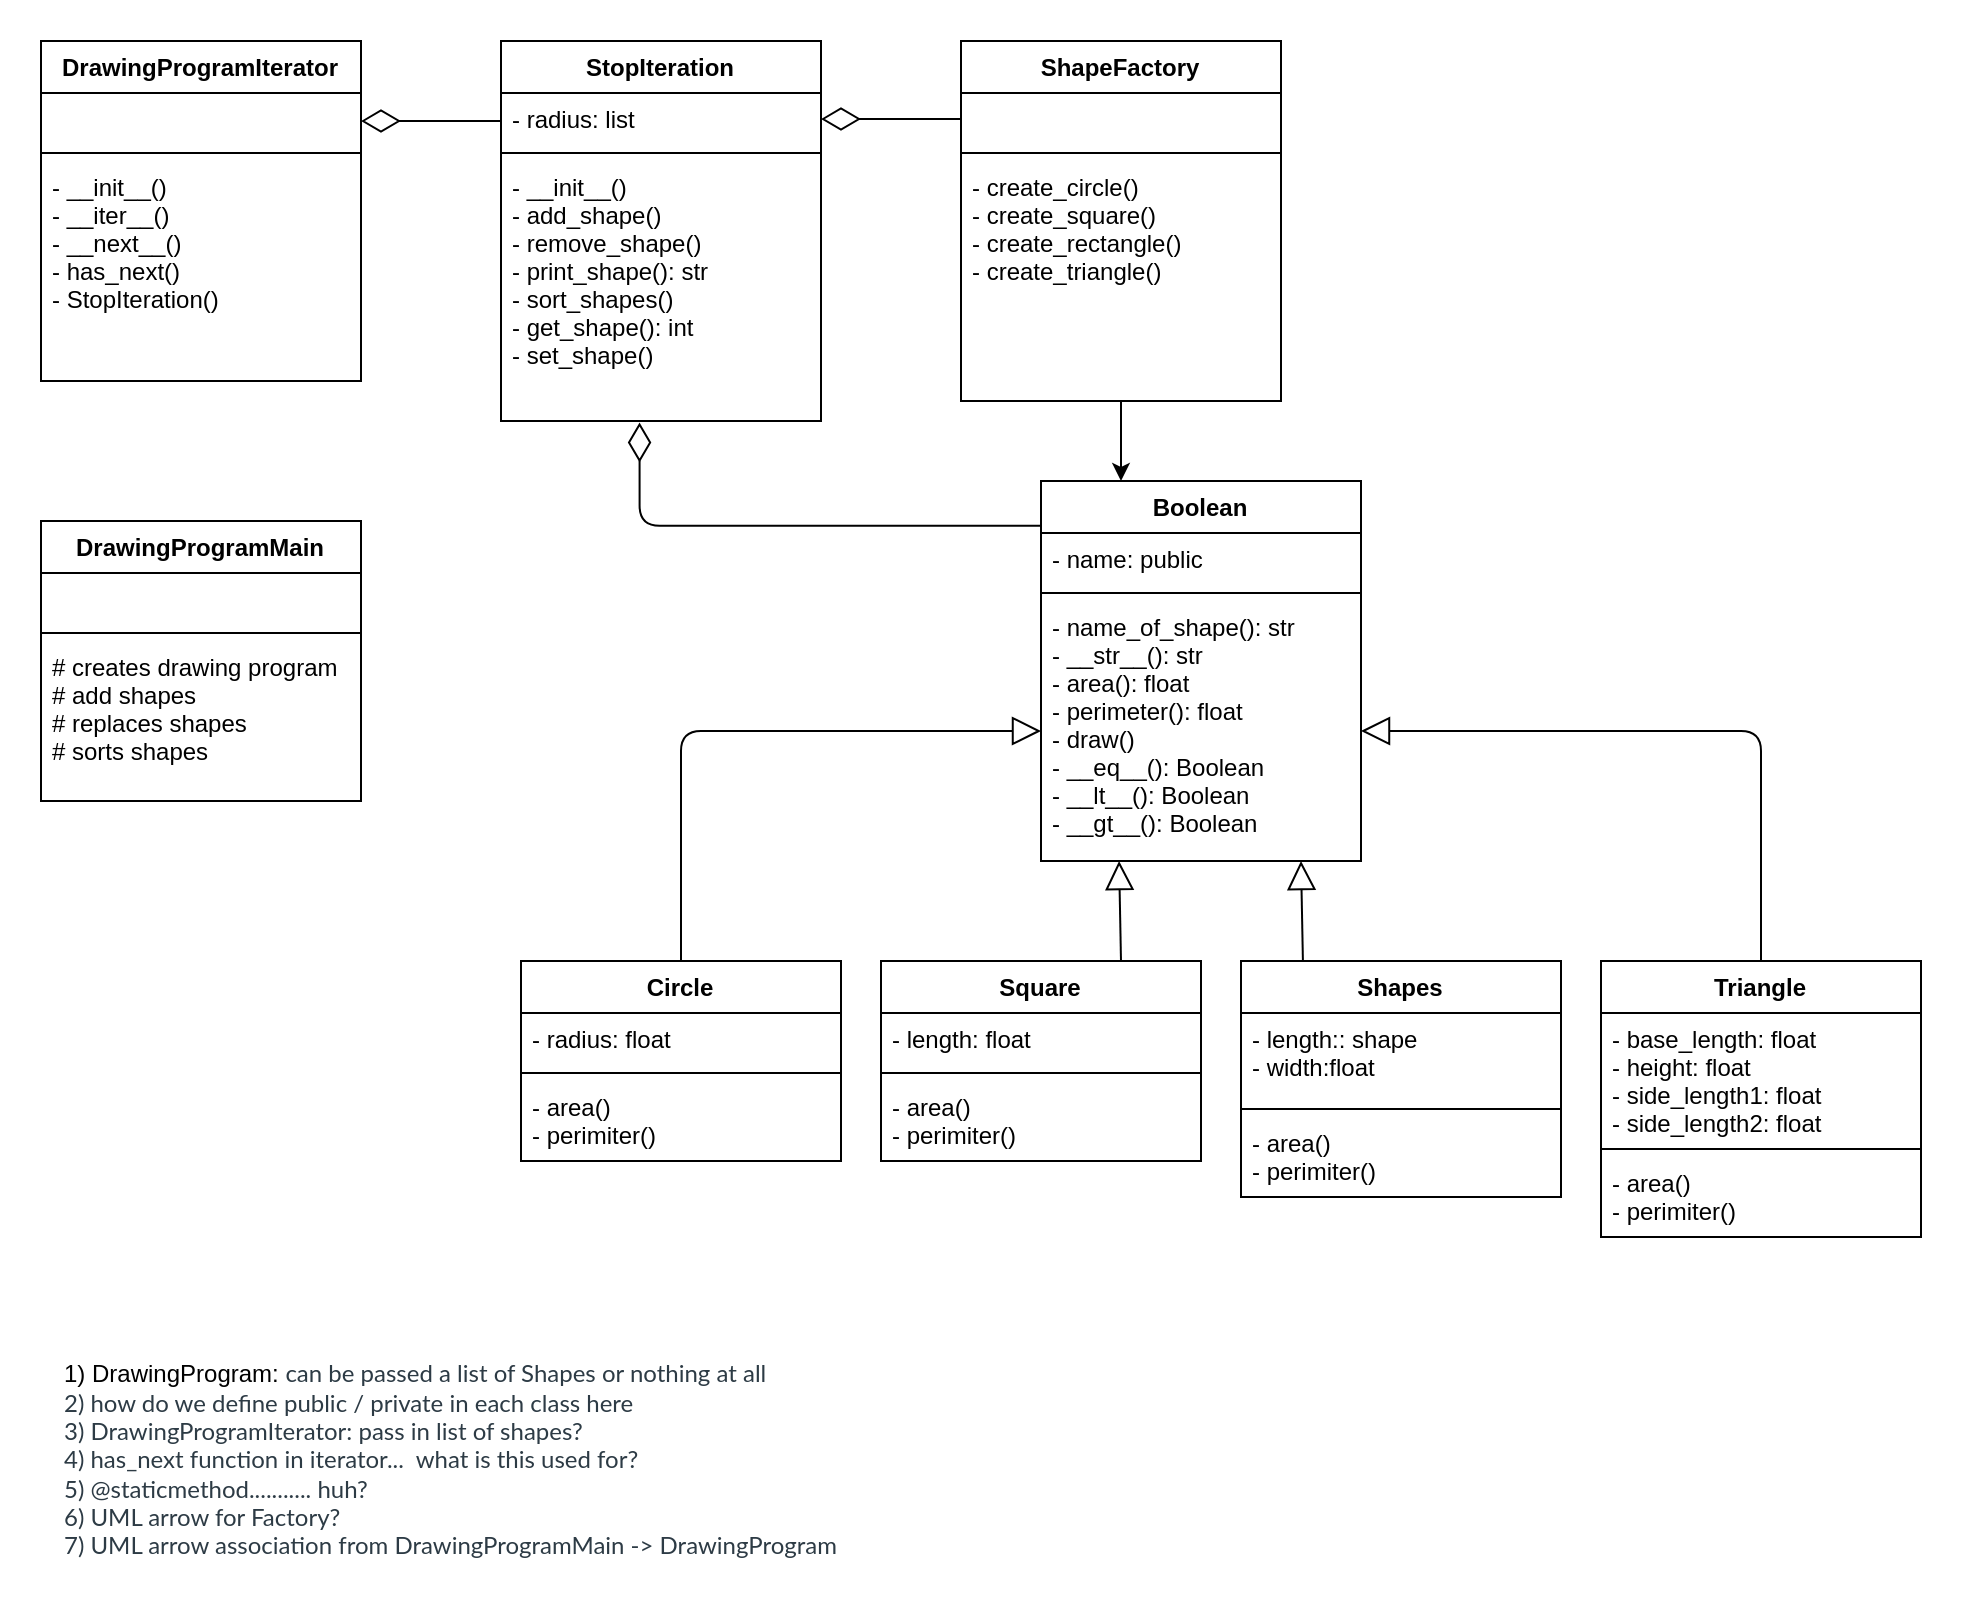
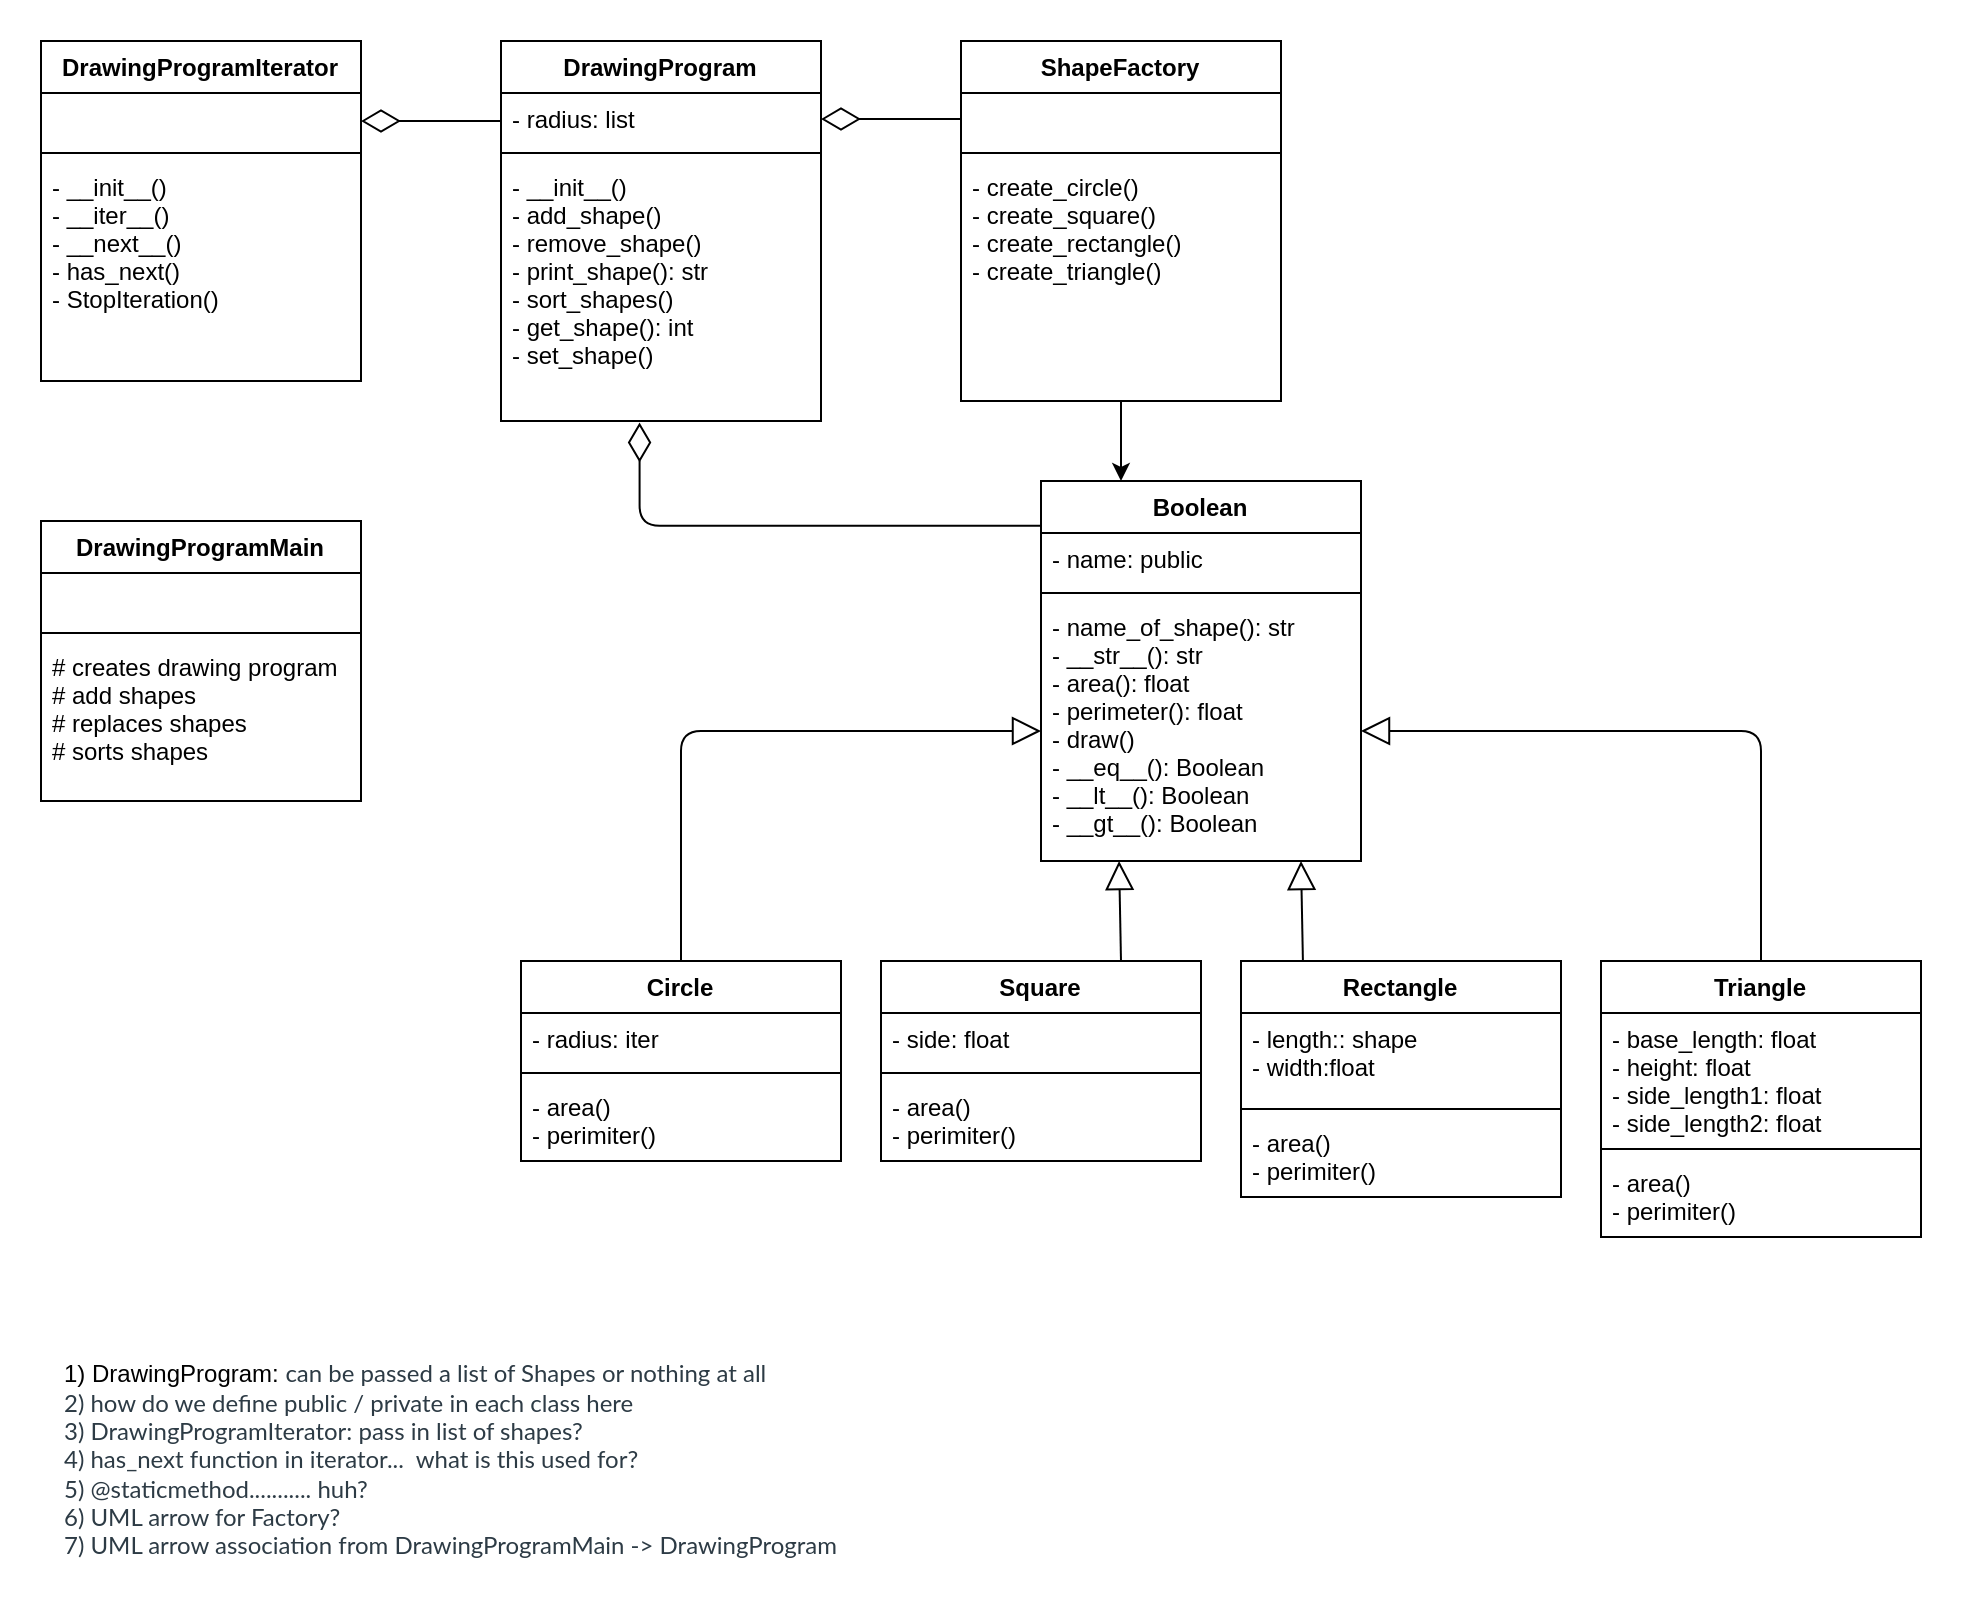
(660, 68) -> (660, 68)
(1400, 988) -> (1400, 988)
(617, 1040) -> (610, 1040)
(977, 1040) -> (964, 1040)
